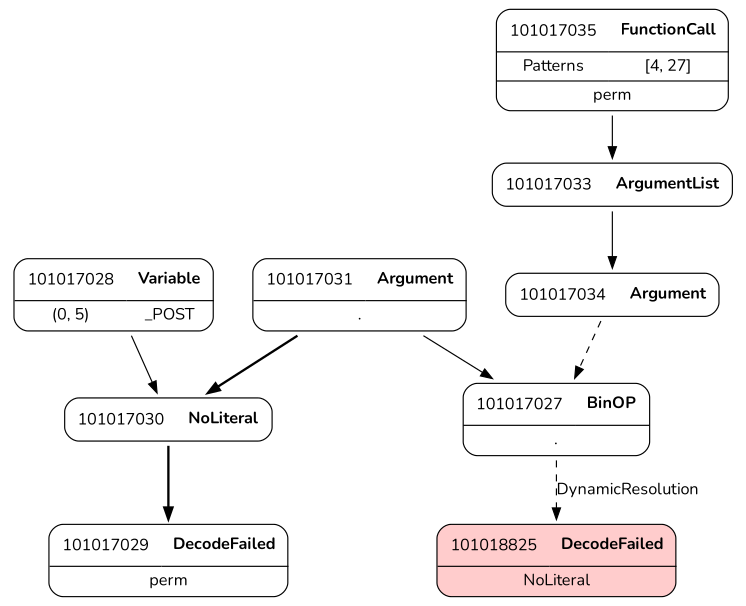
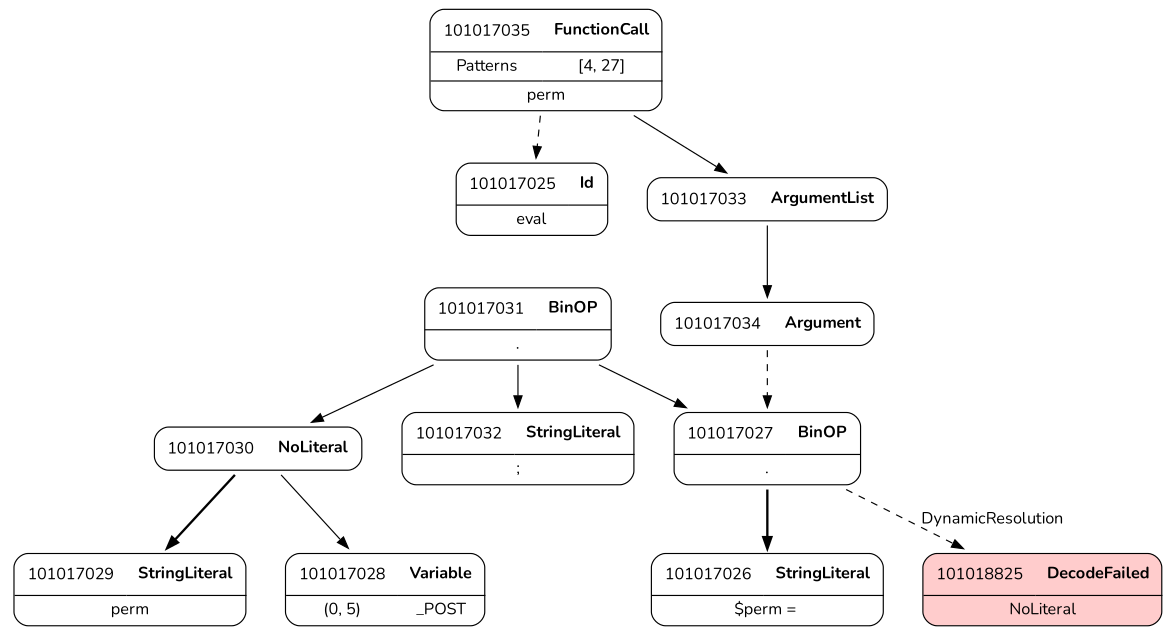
none -> (532, 199)
(415, 279) -> (573, 308)
(142, 359) -> (311, 507)
(258, 361) -> (378, 391)
none -> (518, 449)
(224, 544) -> (186, 573)
none -> (767, 590)
